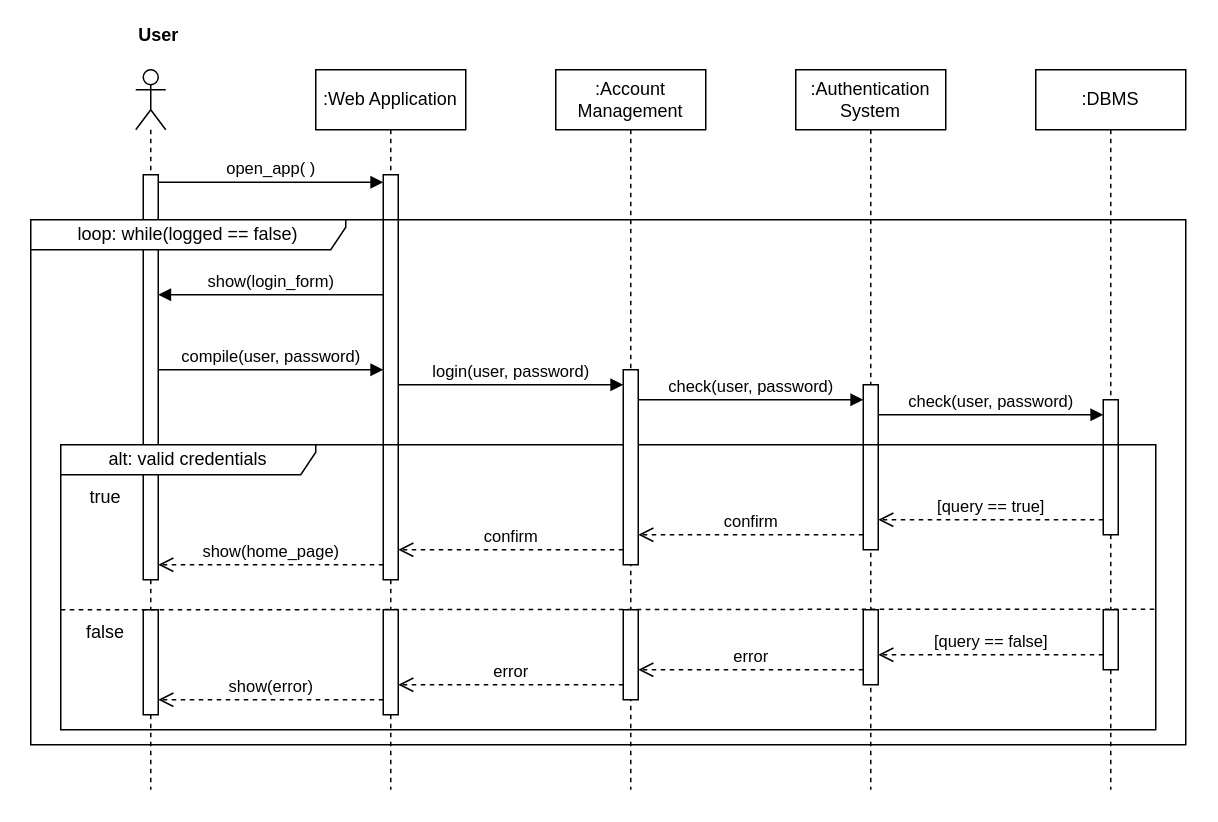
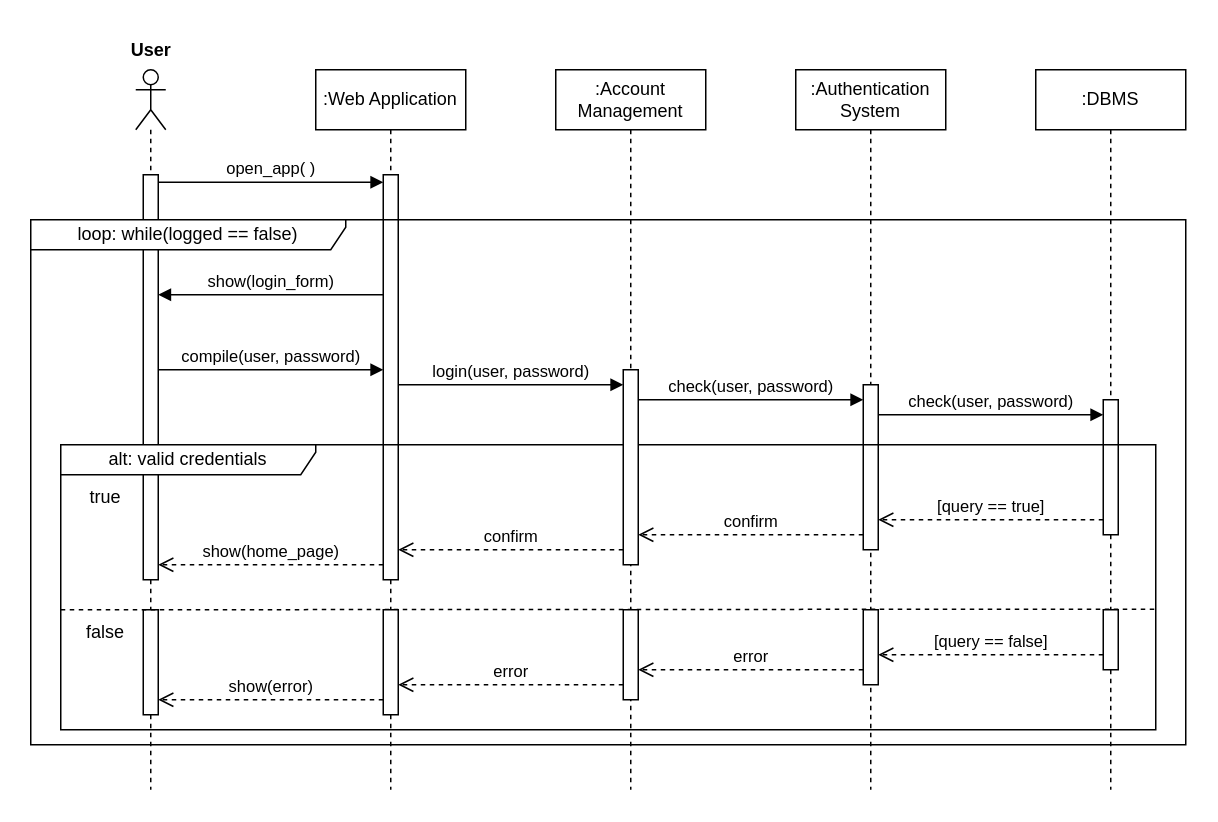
(158, 35) -> (151, 50)
